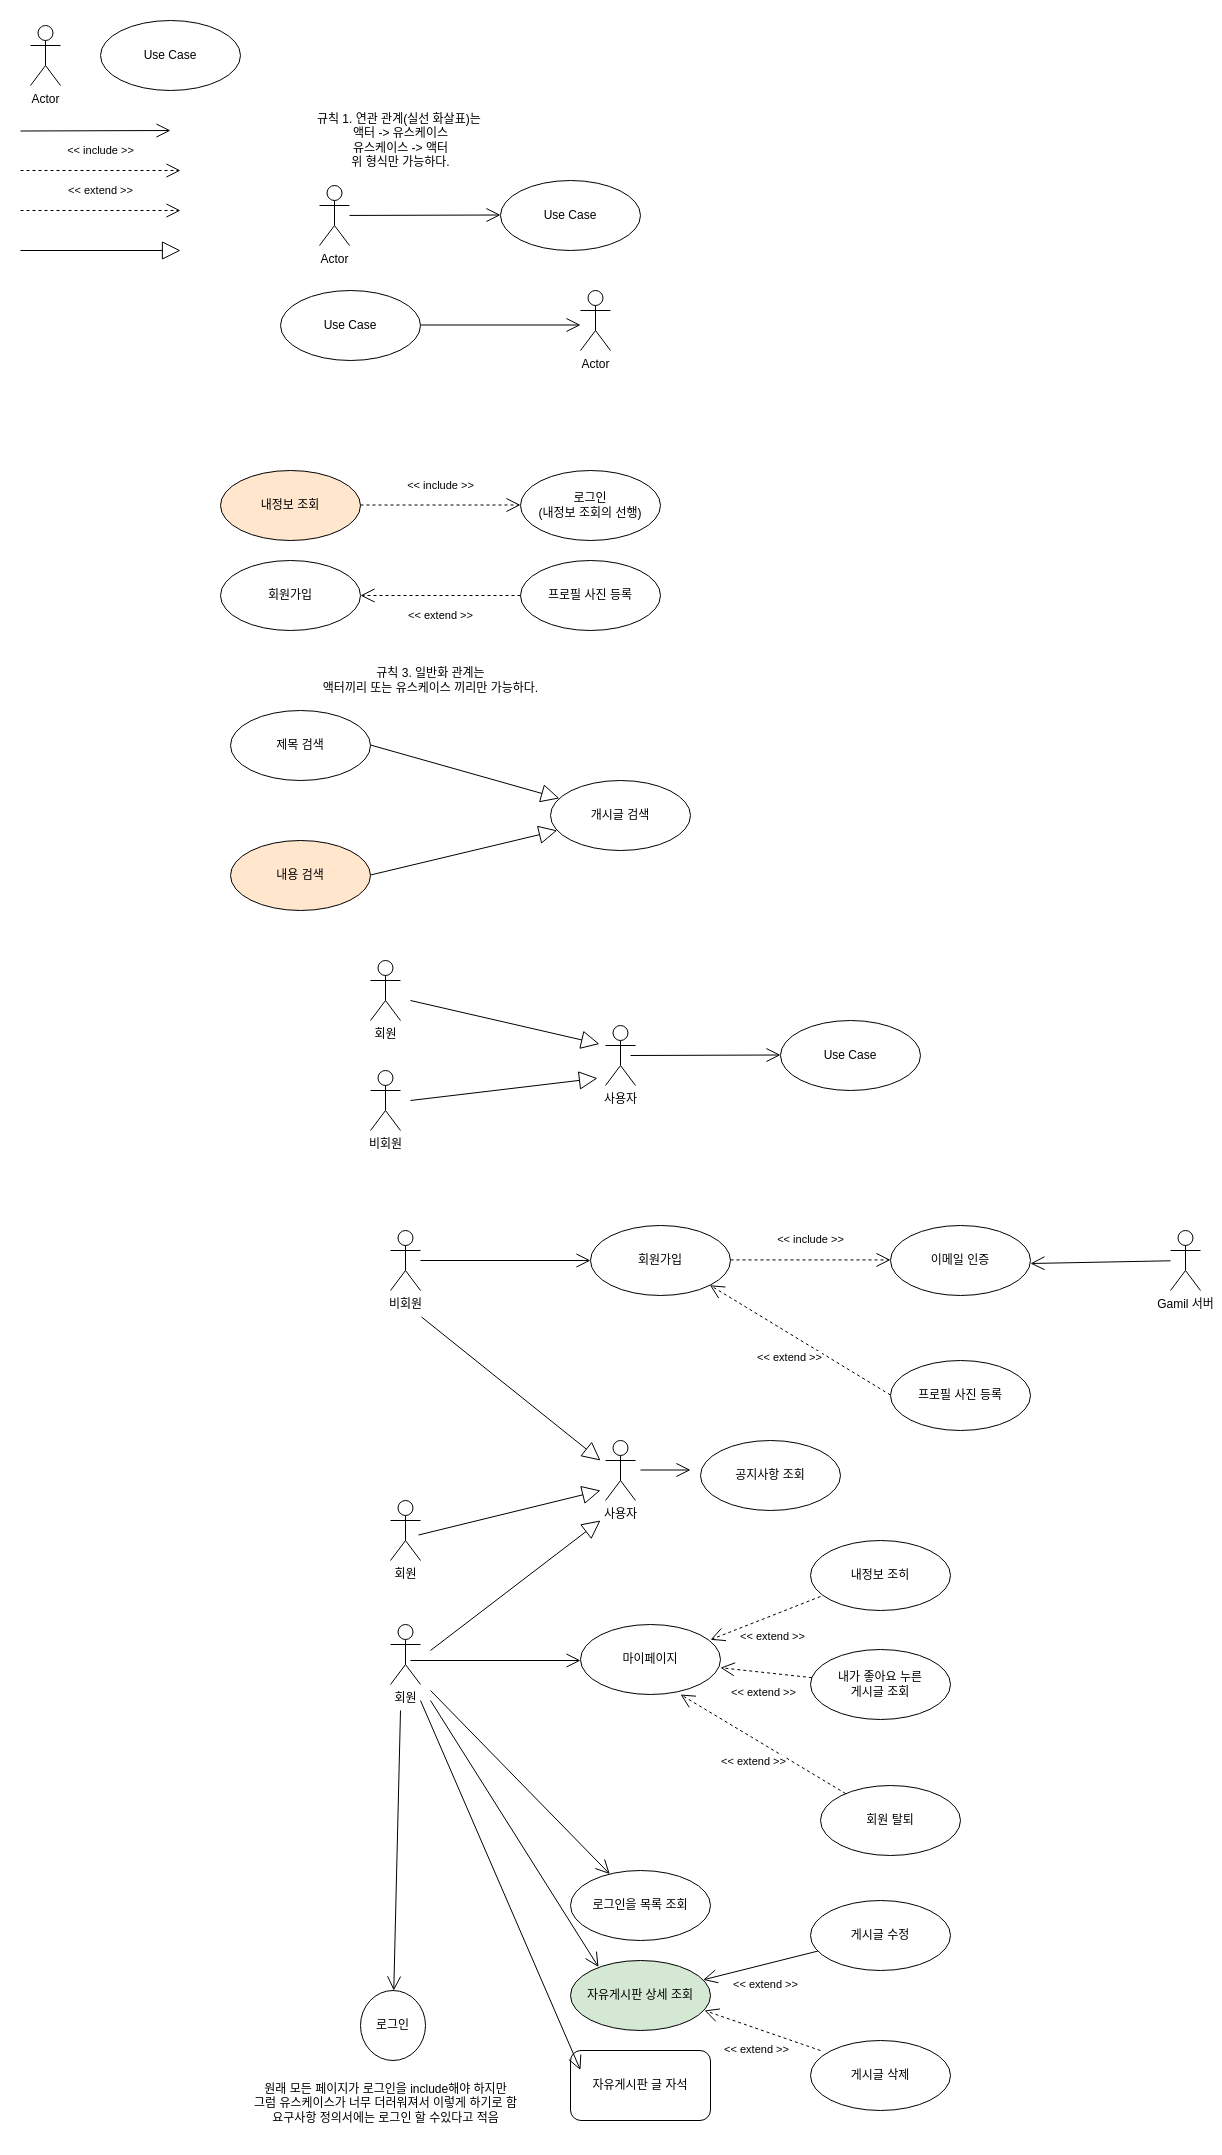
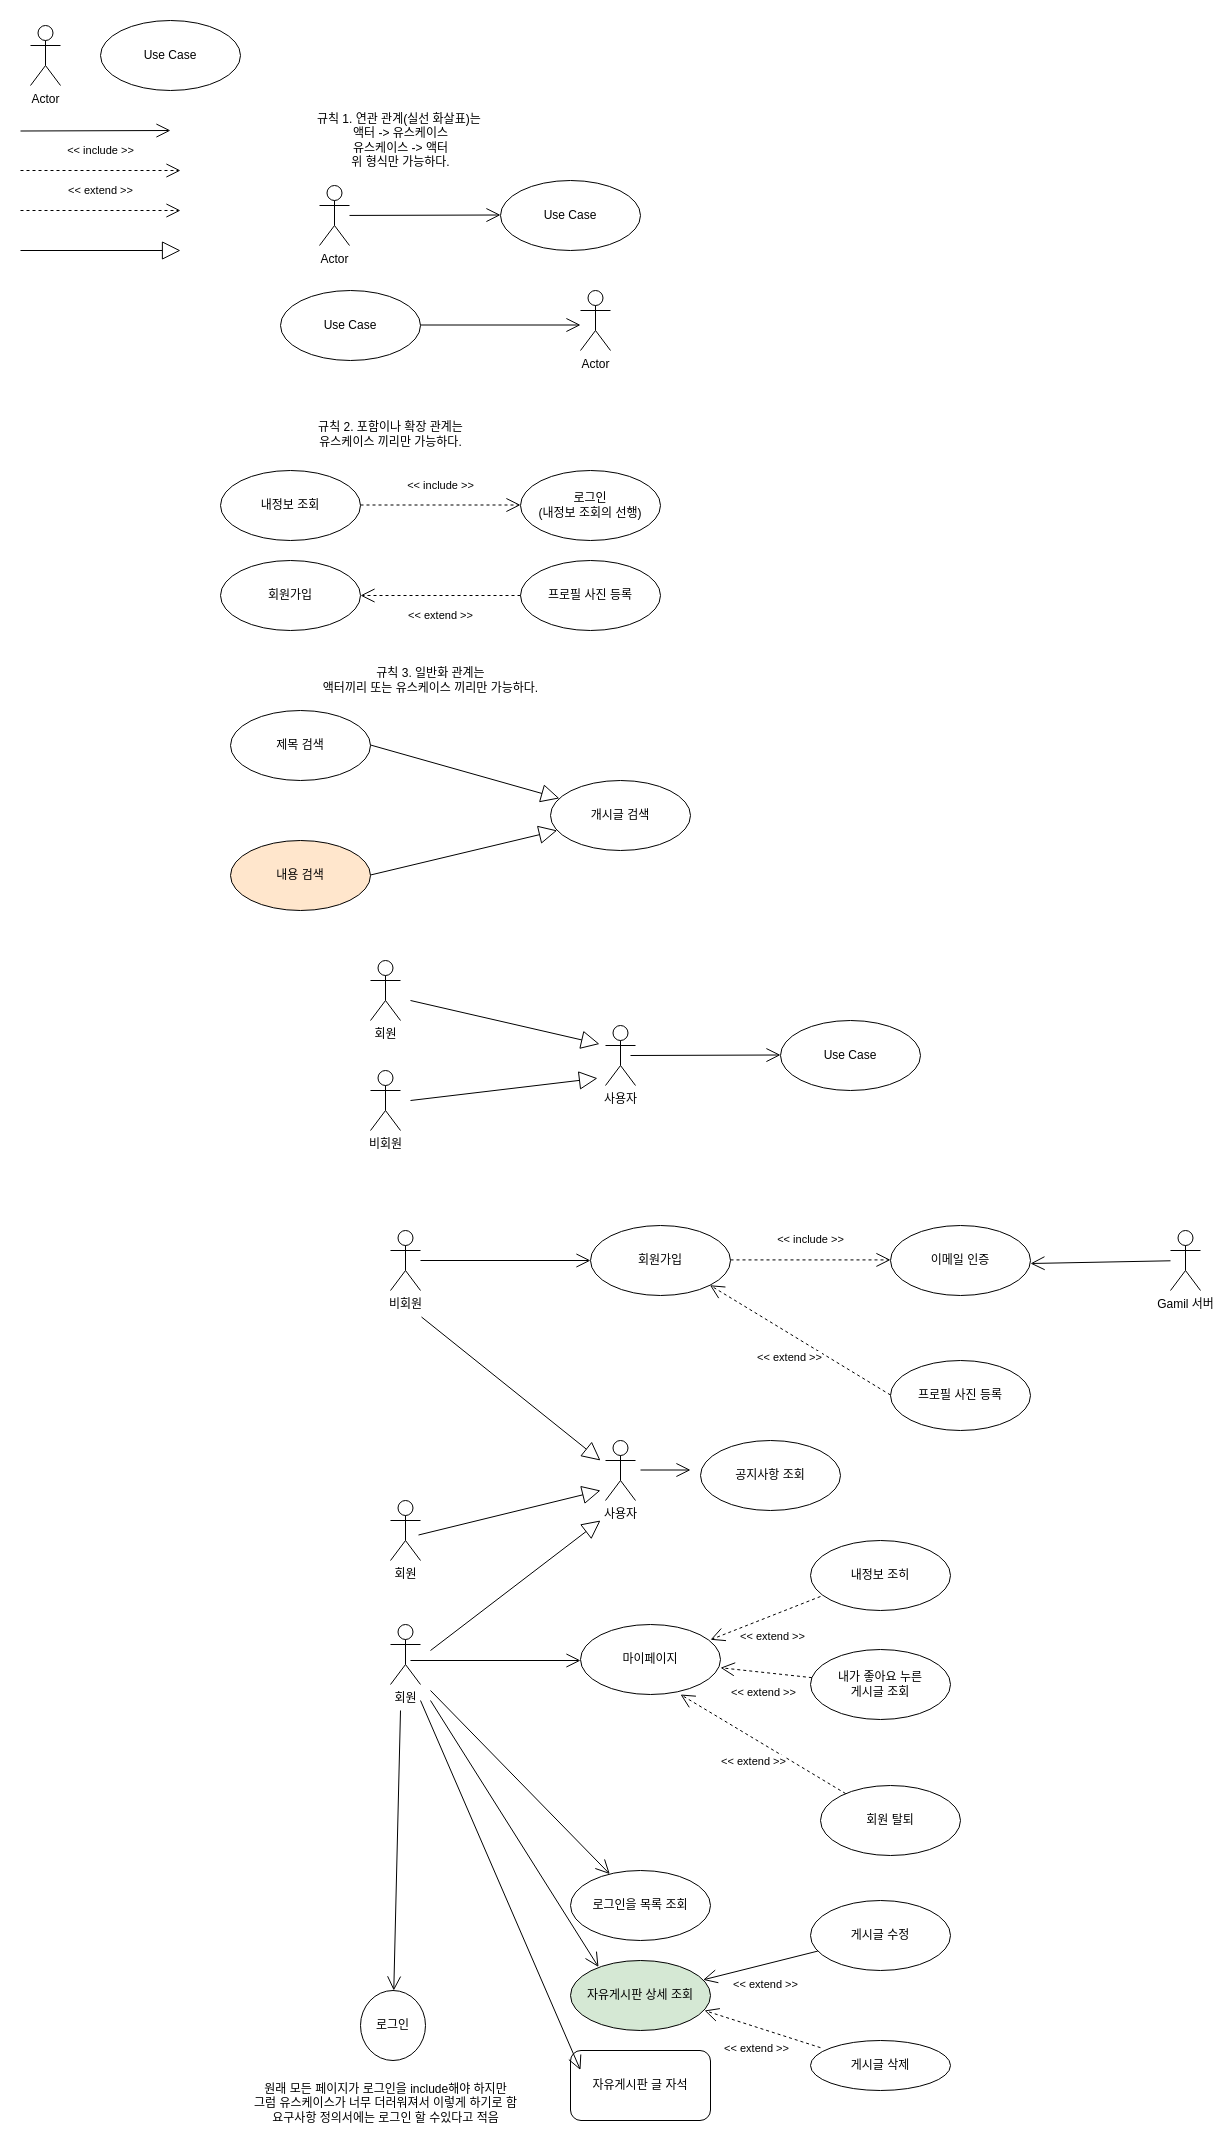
none -> (391, 435)
(291, 506) -> (291, 506)
(881, 2076) -> (881, 2066)
